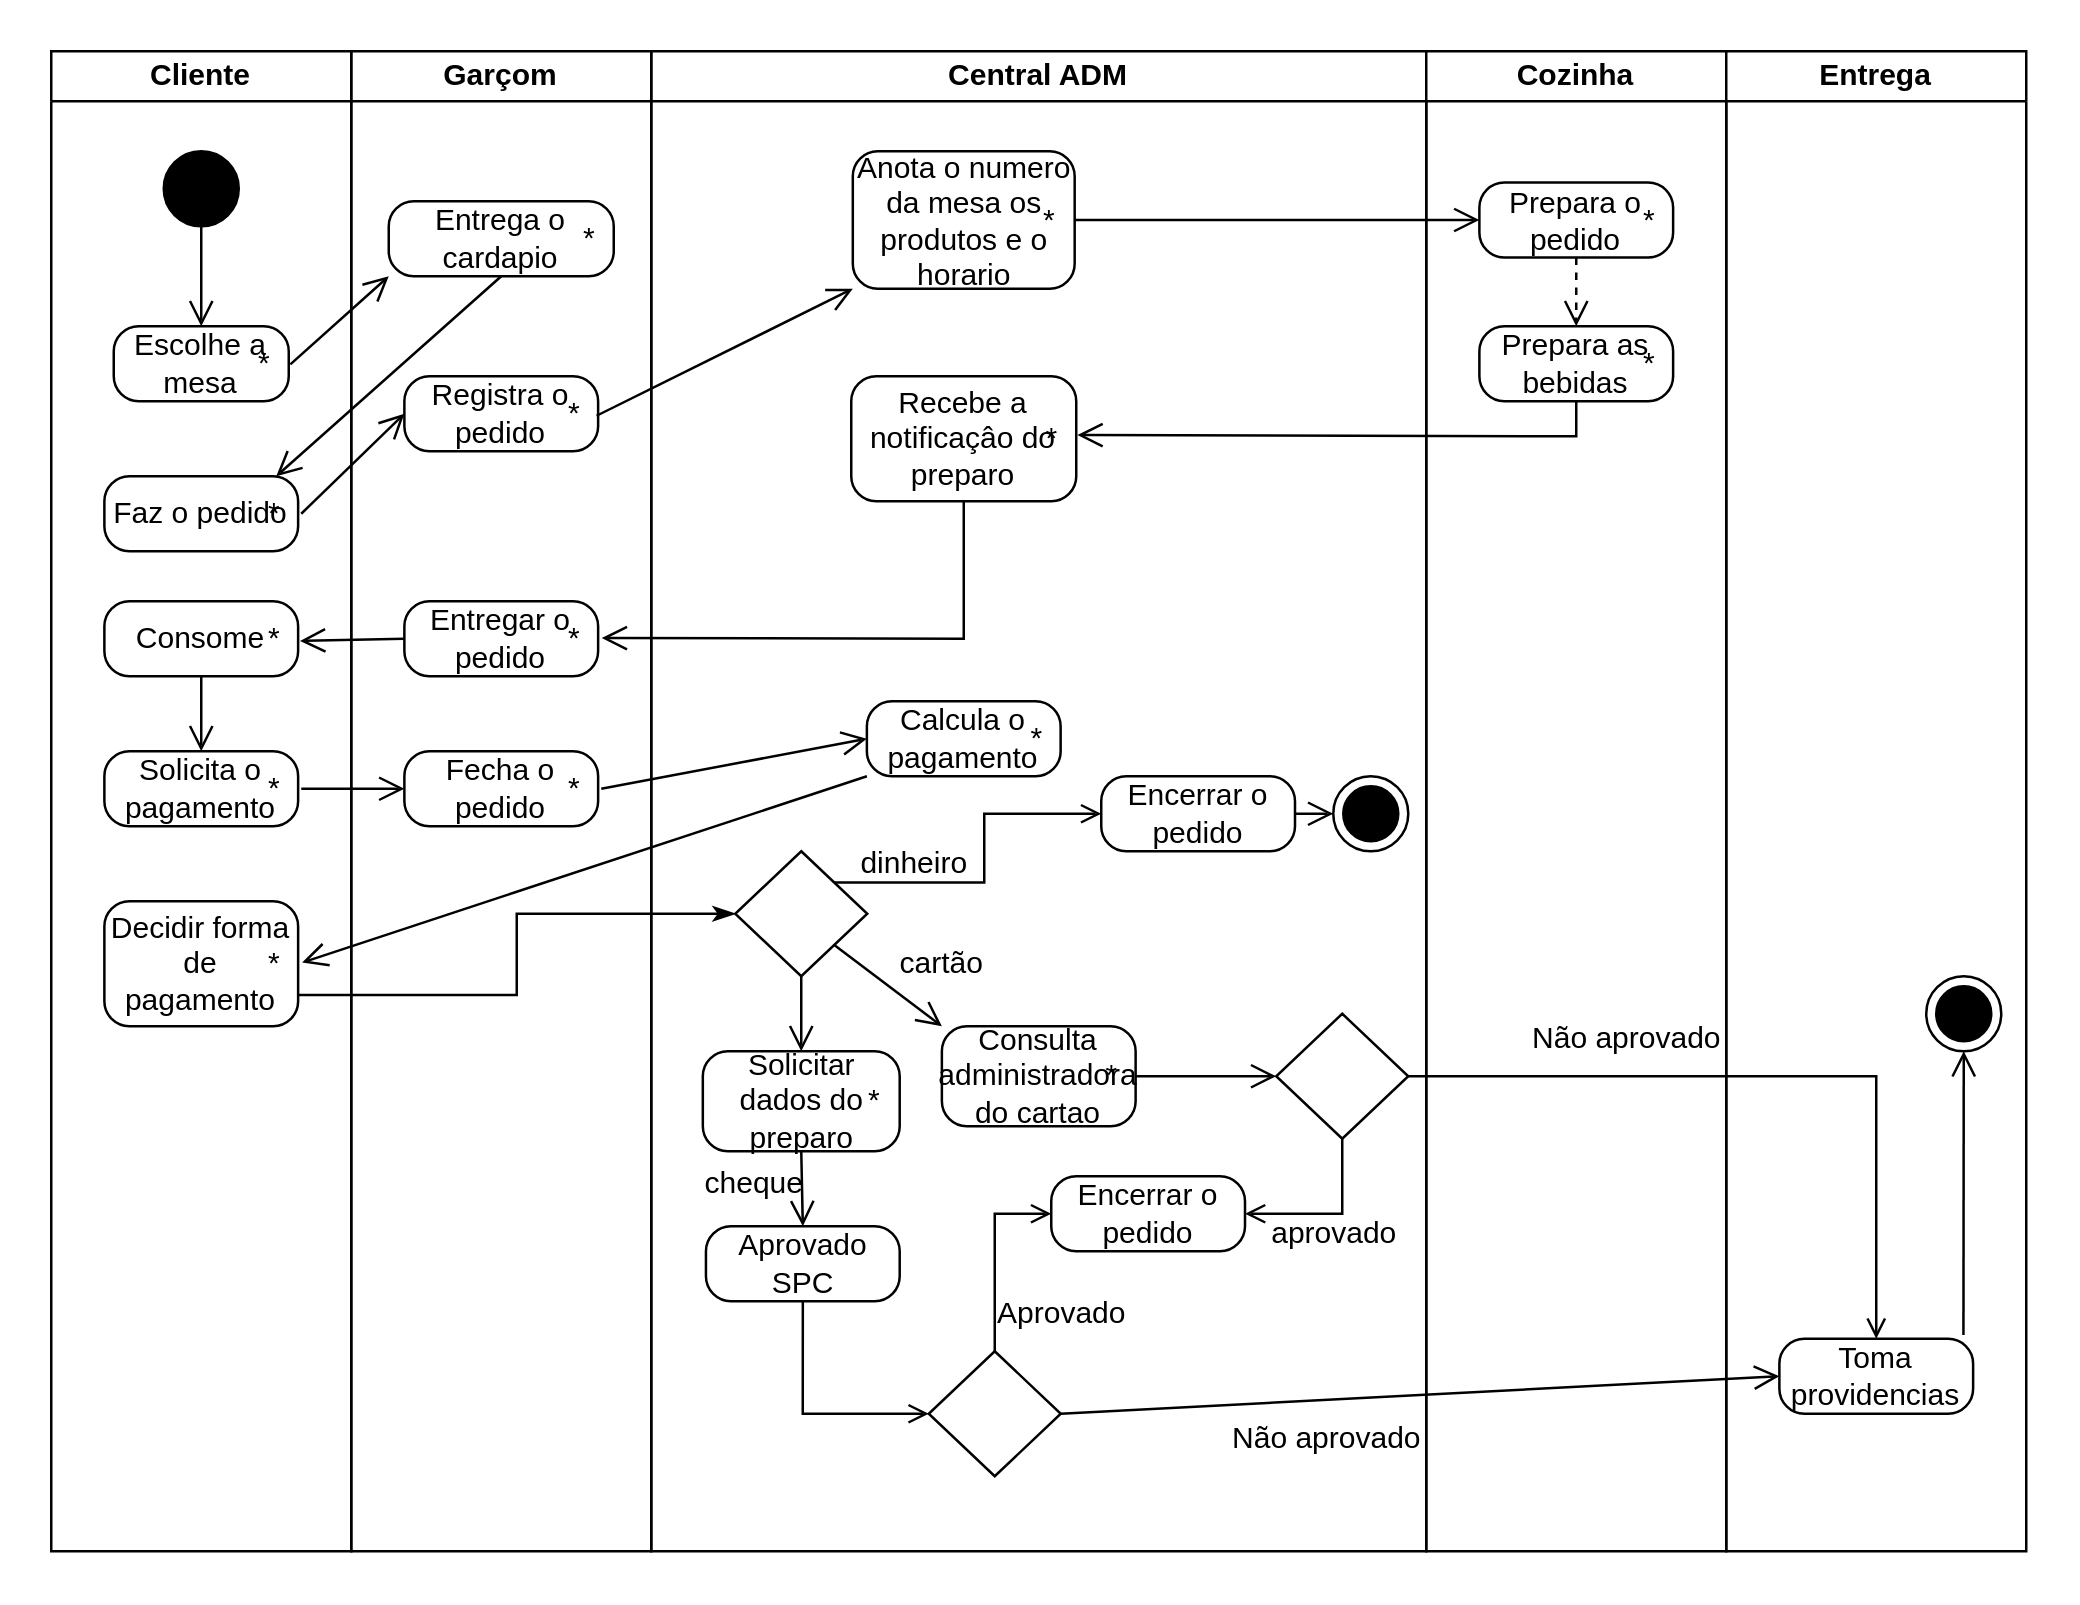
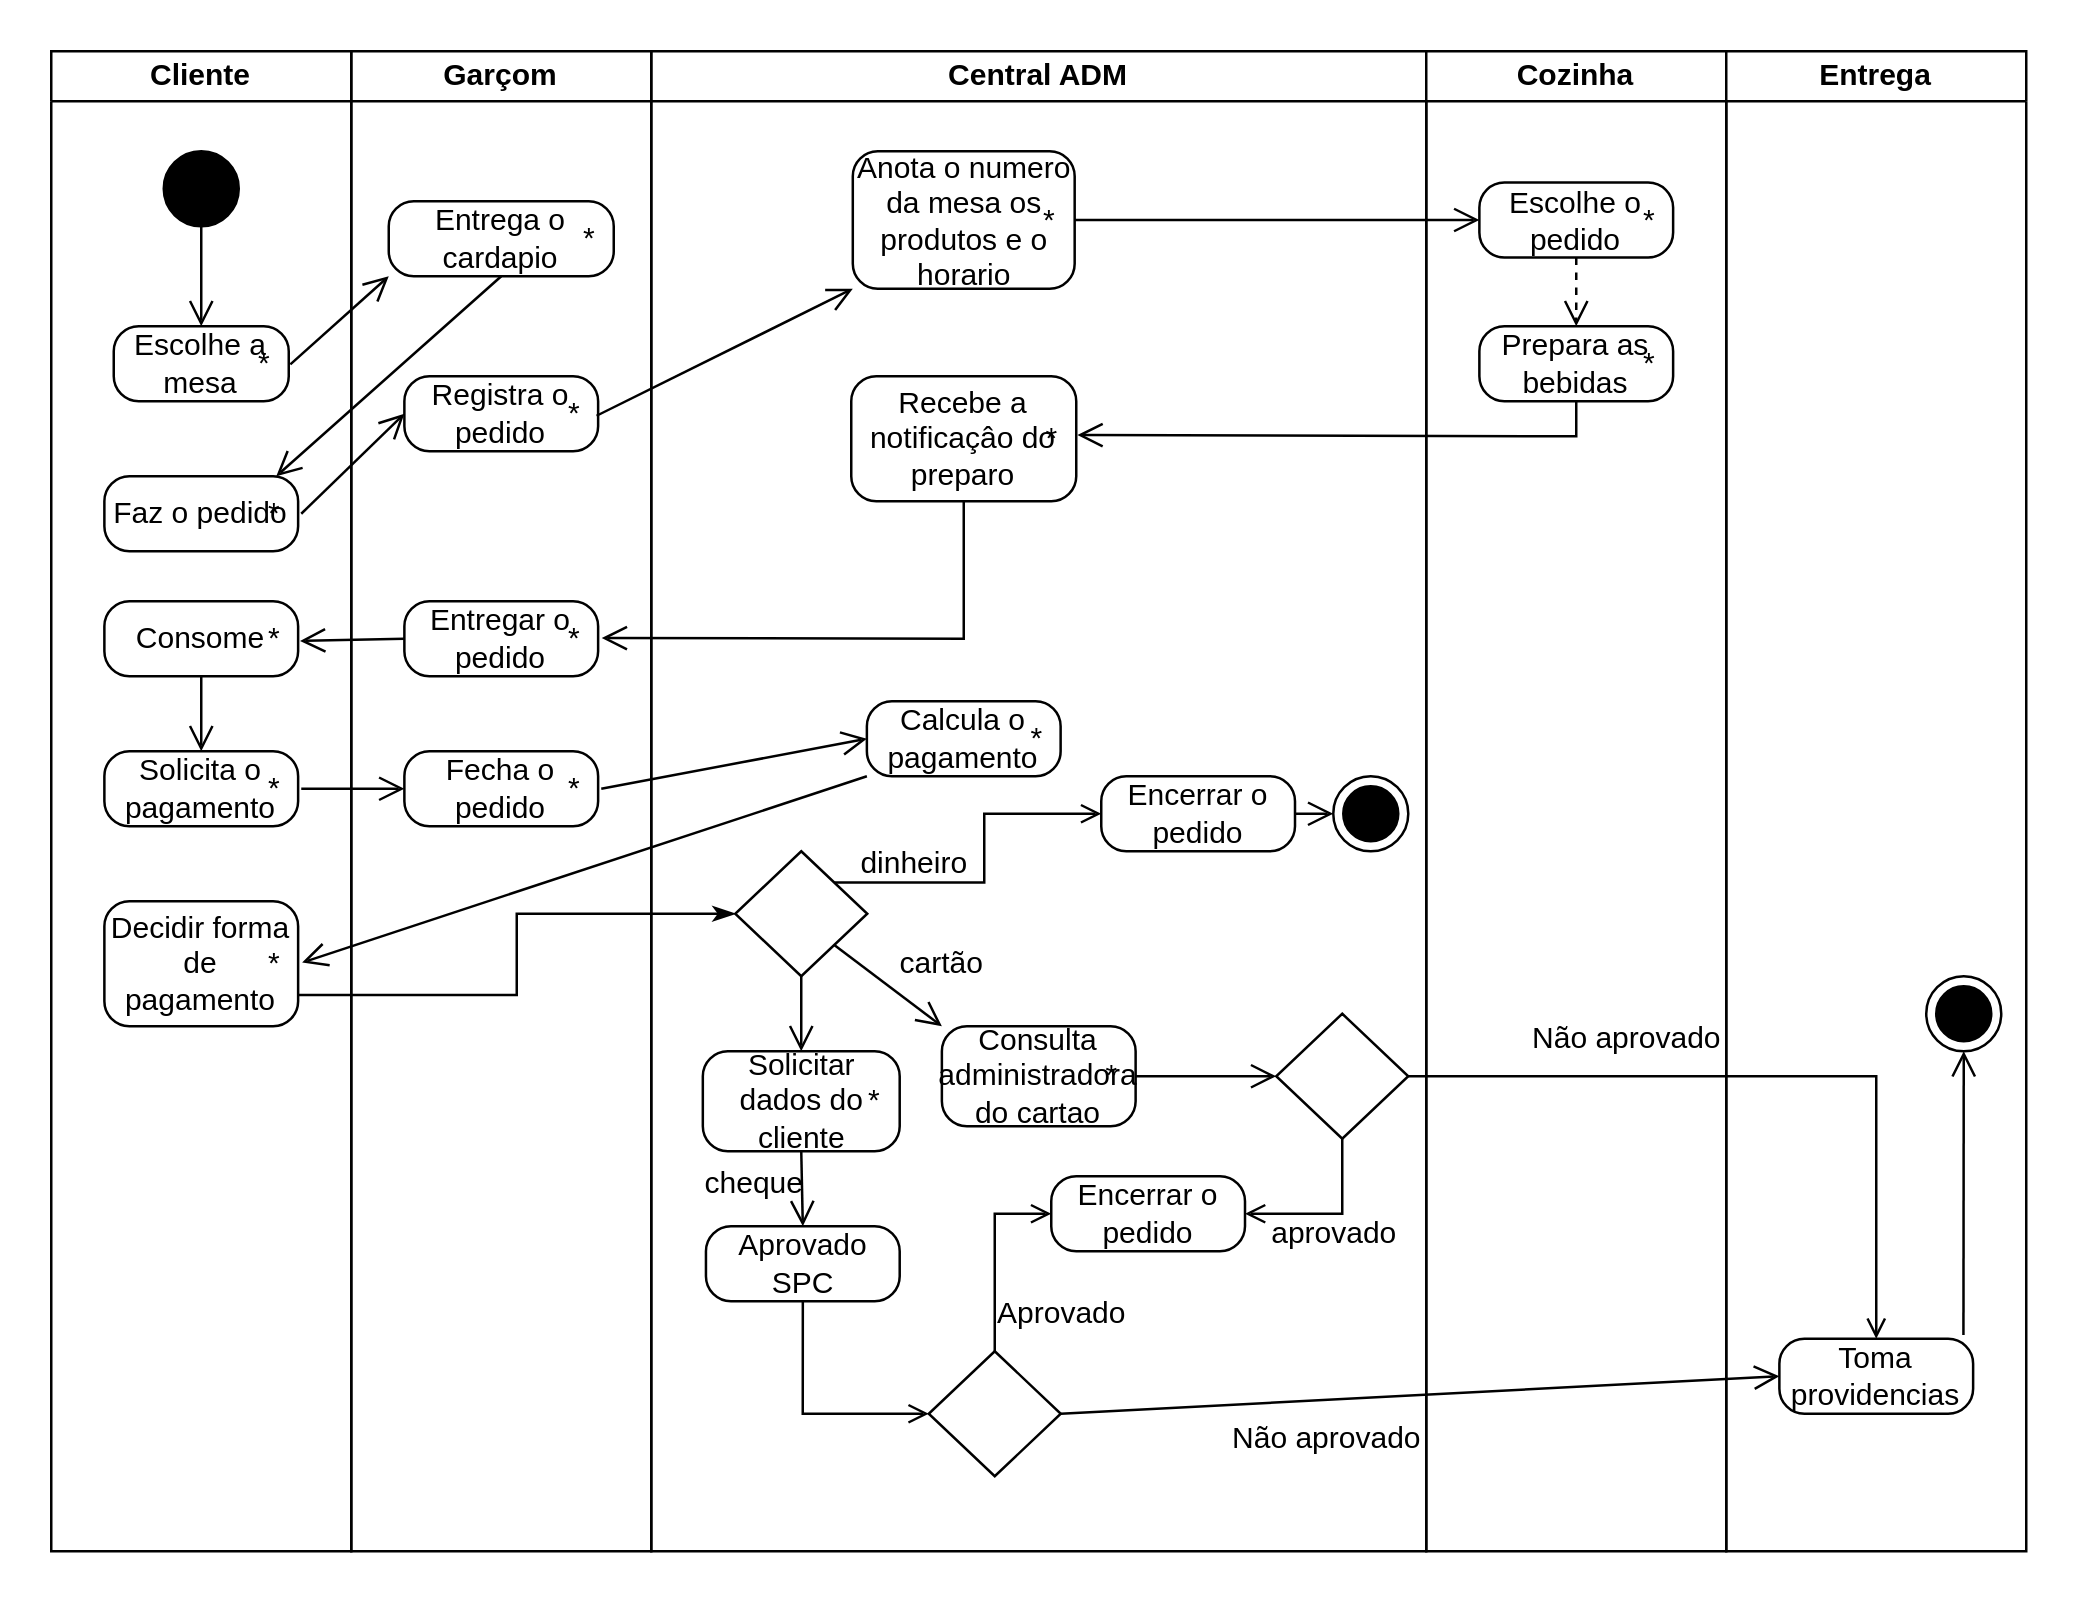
(1576, 221) -> (1576, 221)
(803, 1101) -> (803, 1101)
